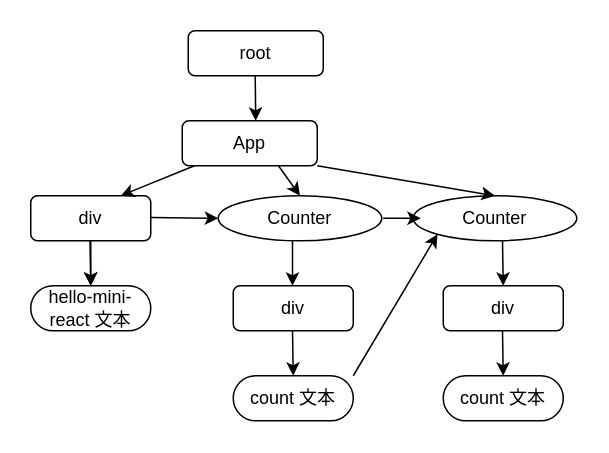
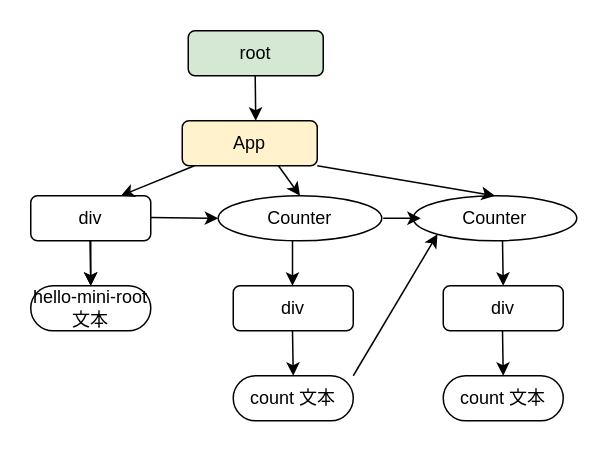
(256, 53) -> (256, 53)
(250, 143) -> (250, 143)
(91, 308) -> (91, 308)
